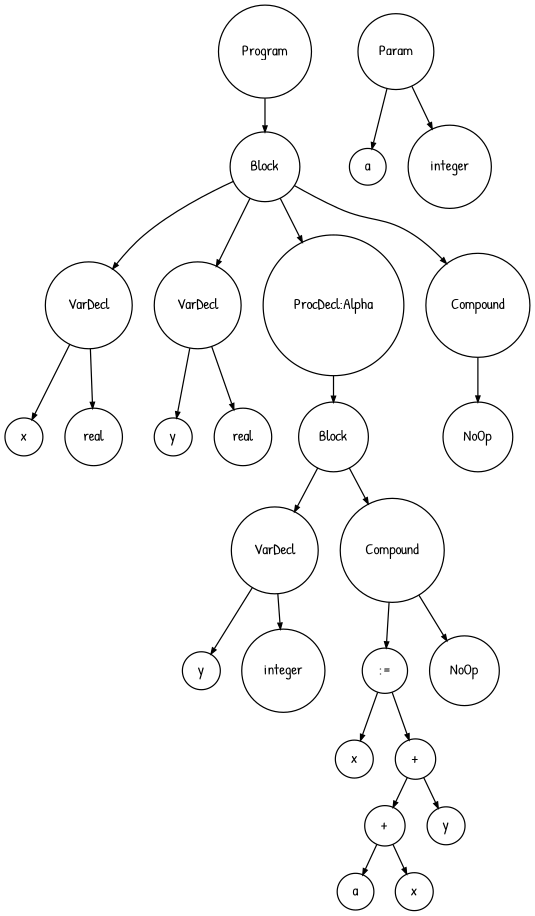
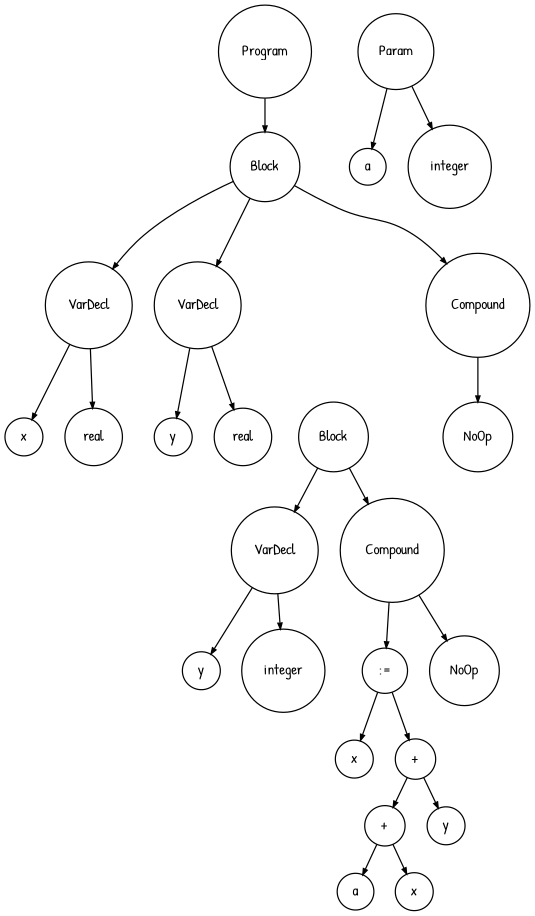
(334, 305) -> none
